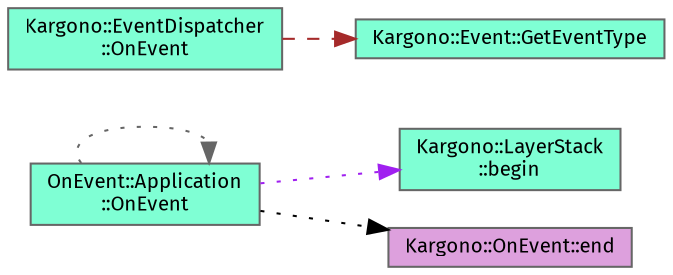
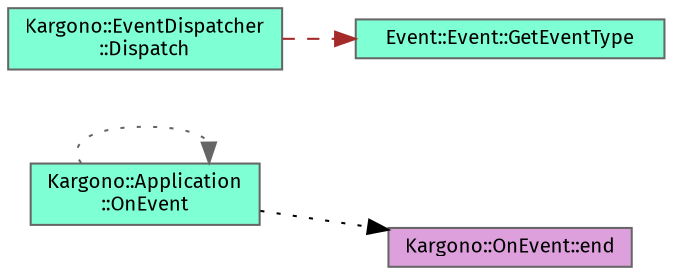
(145, 39) -> (145, 39)
(510, 39) -> (510, 39)
(510, 159) -> none
(145, 194) -> (145, 194)
